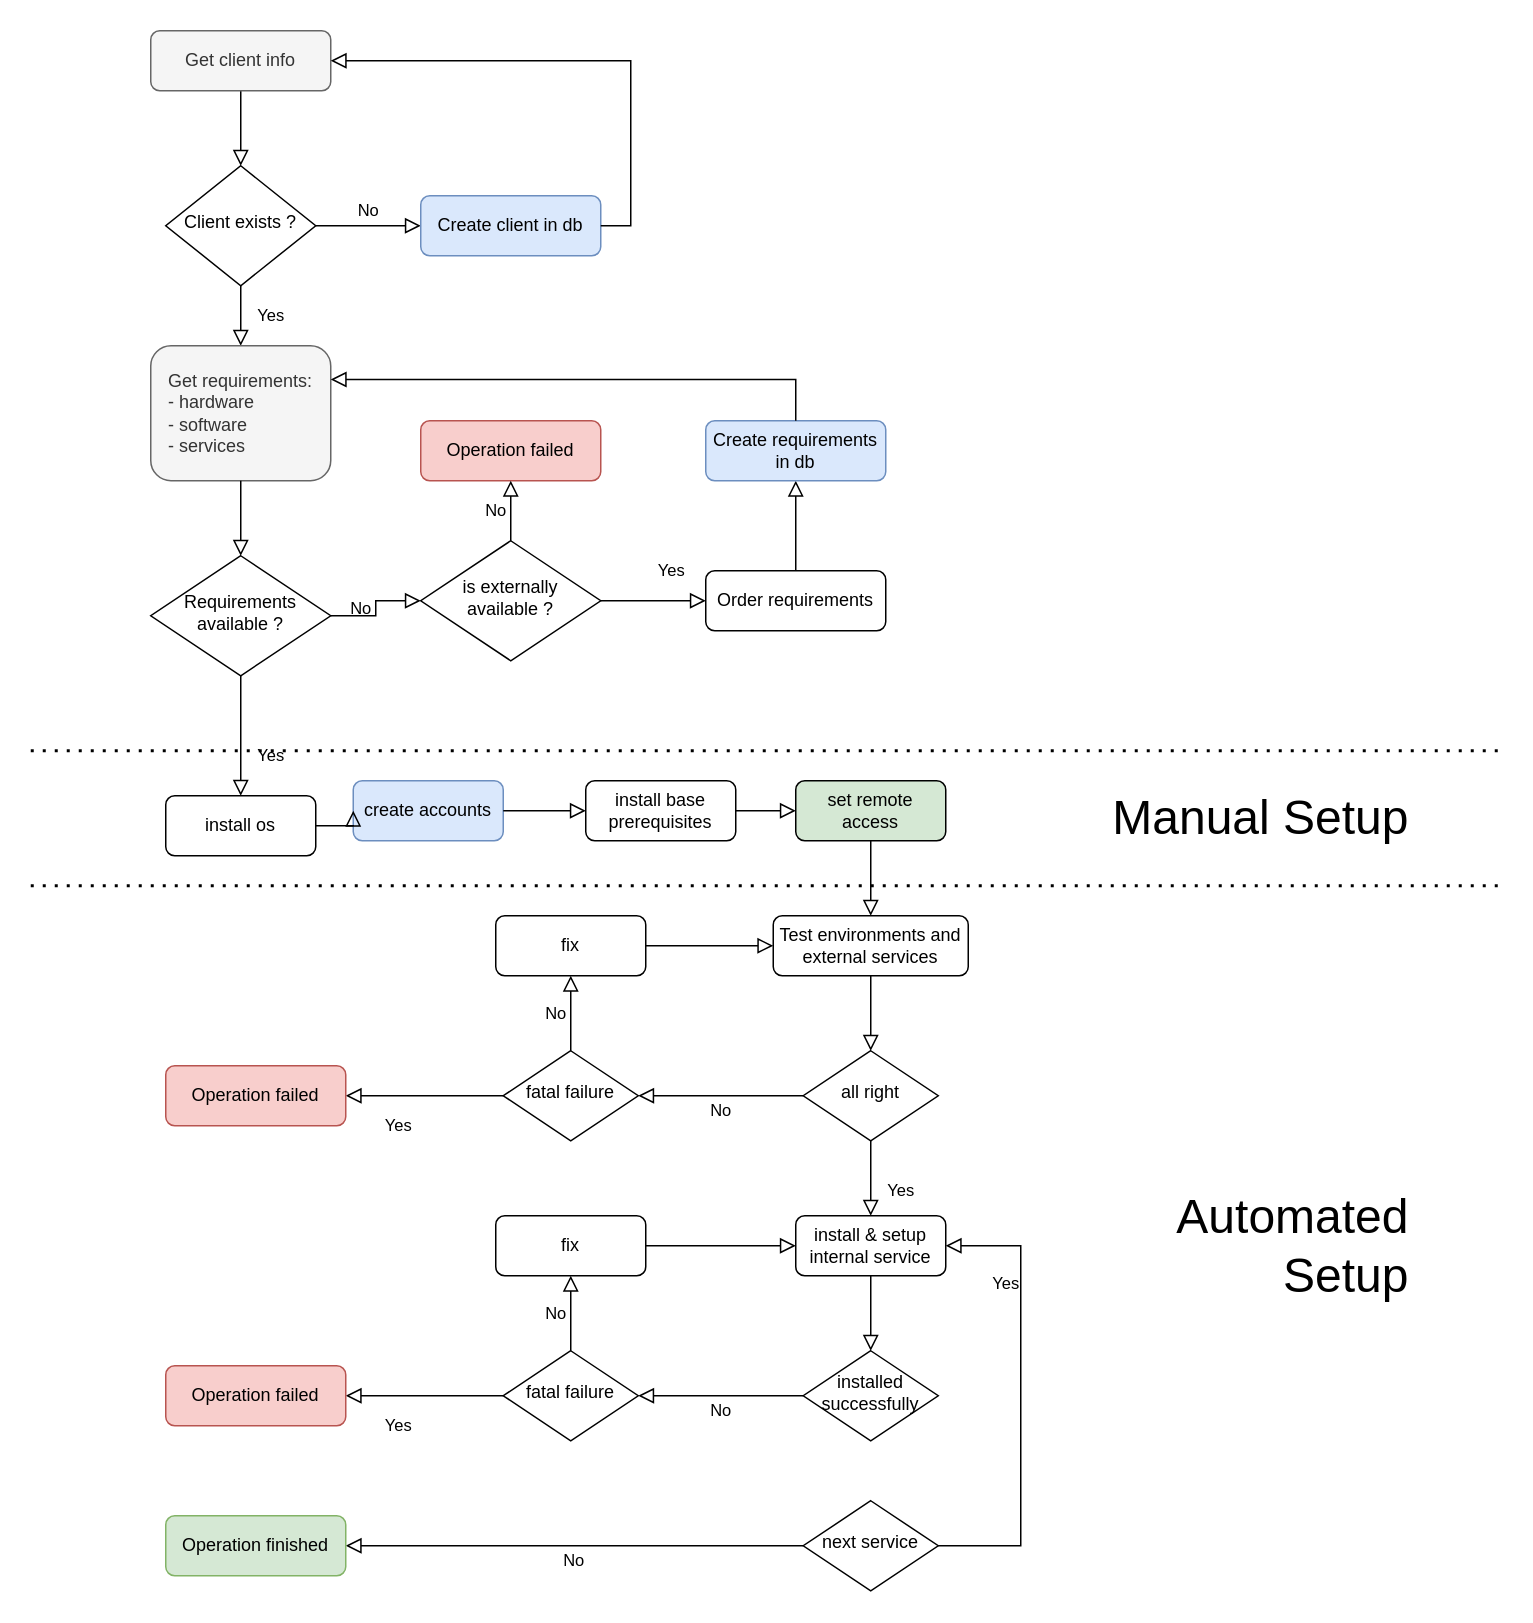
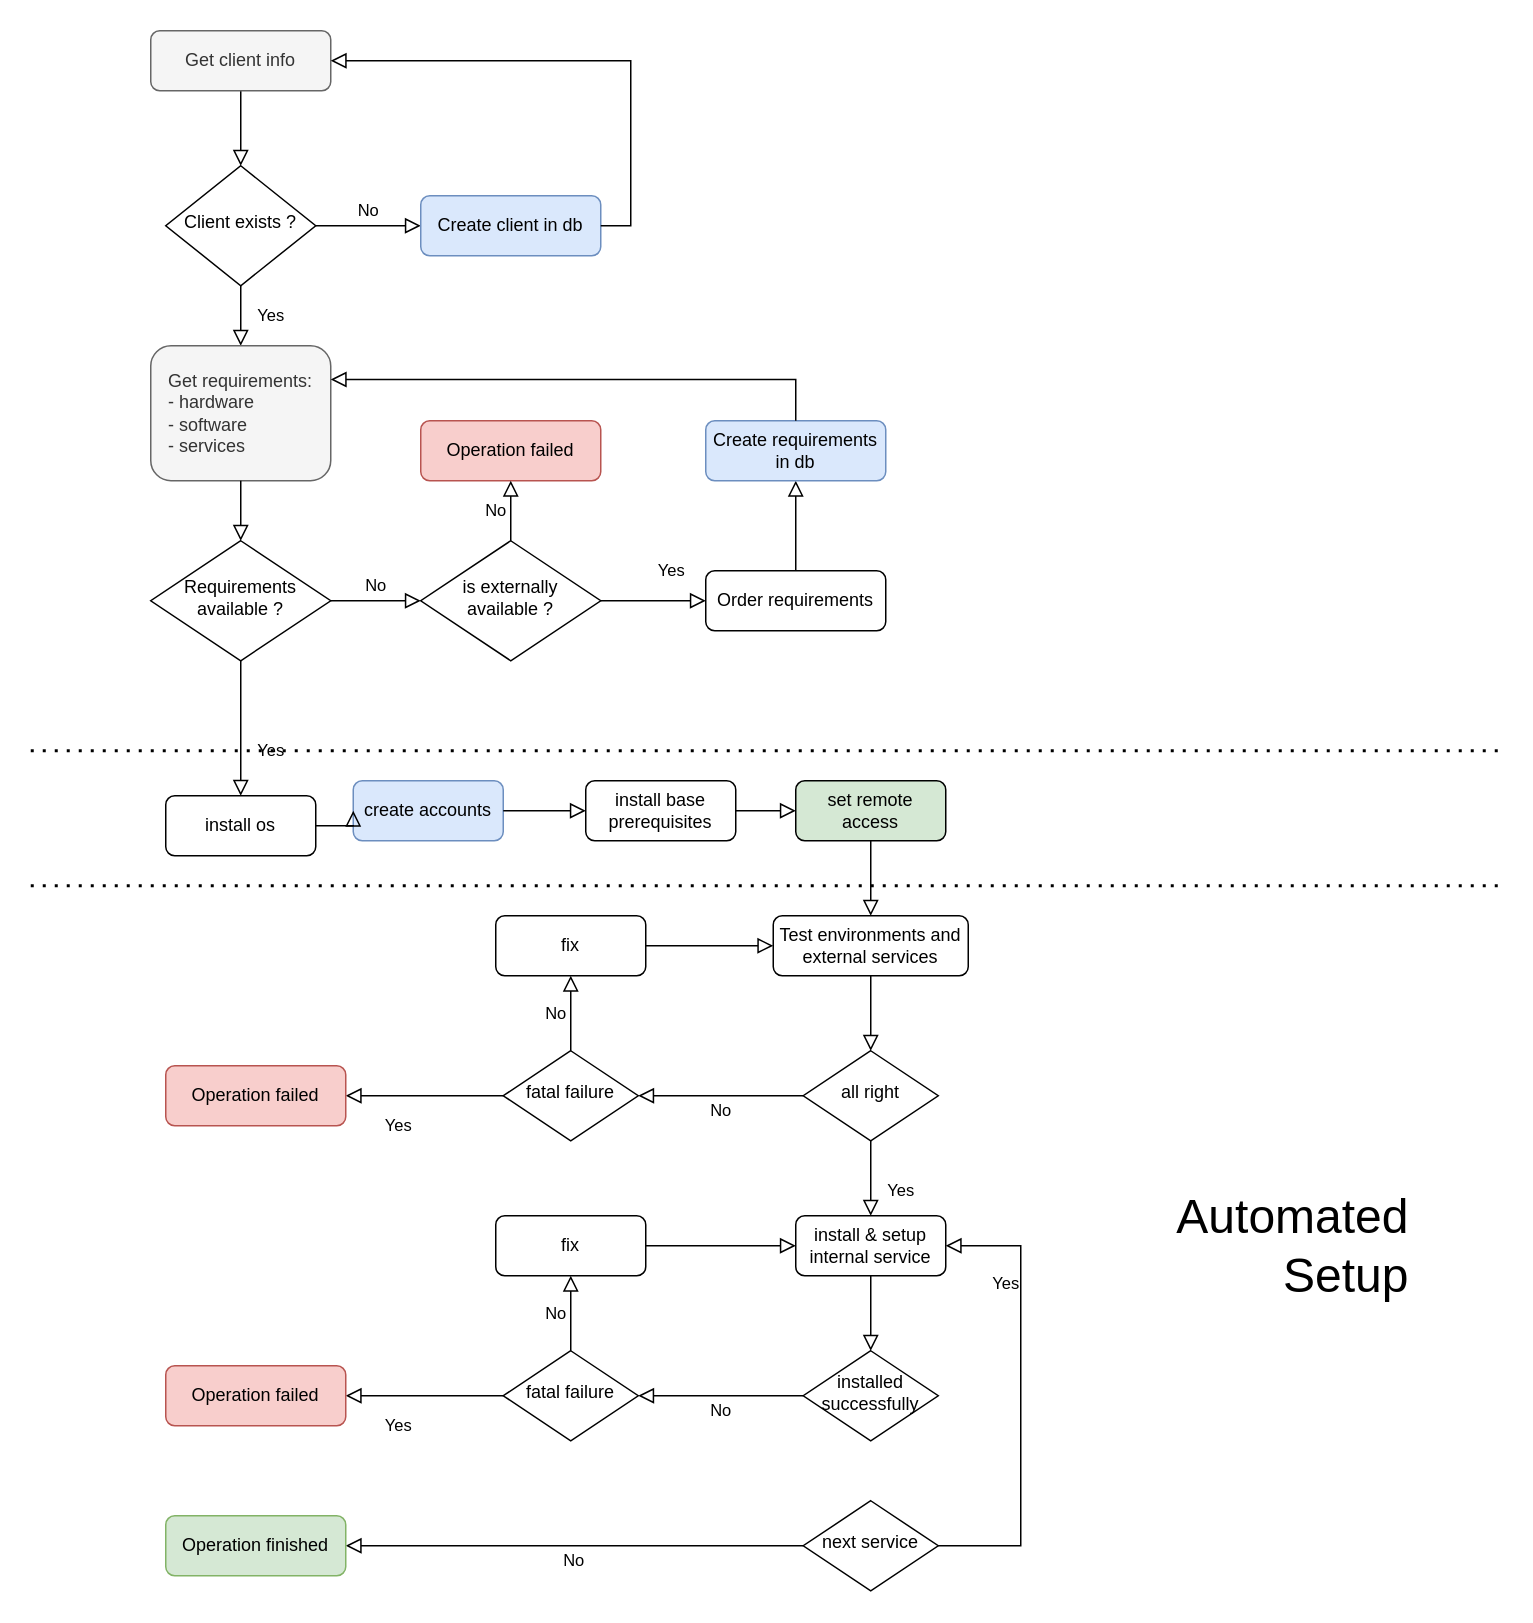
(241, 616) -> (241, 601)
(1246, 818) -> none
